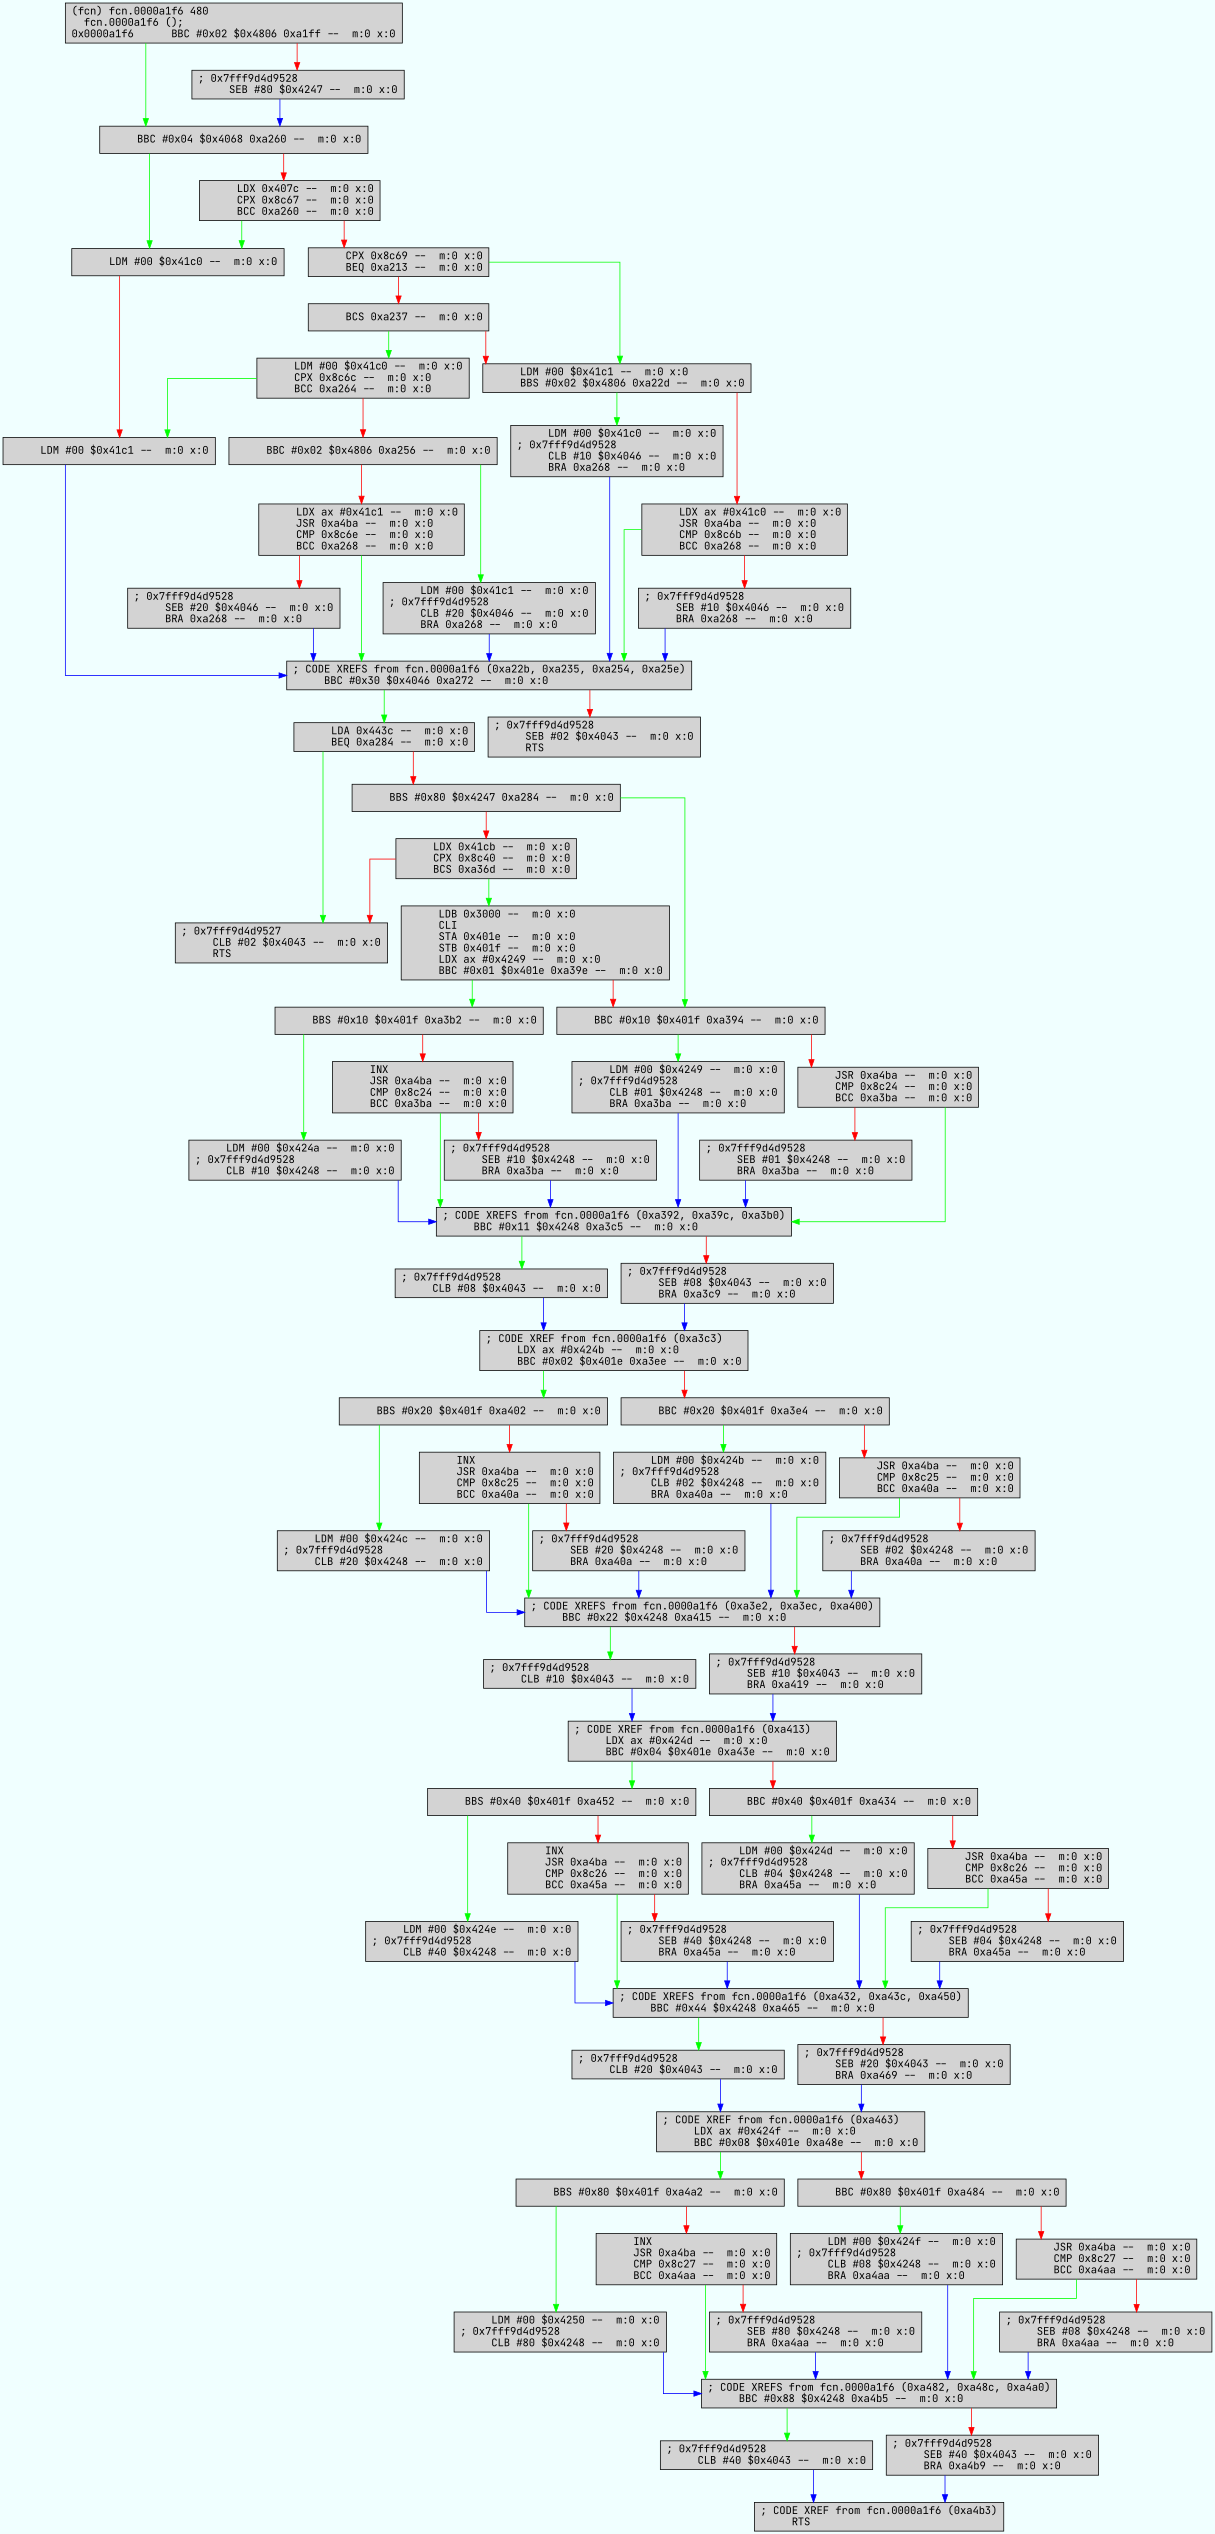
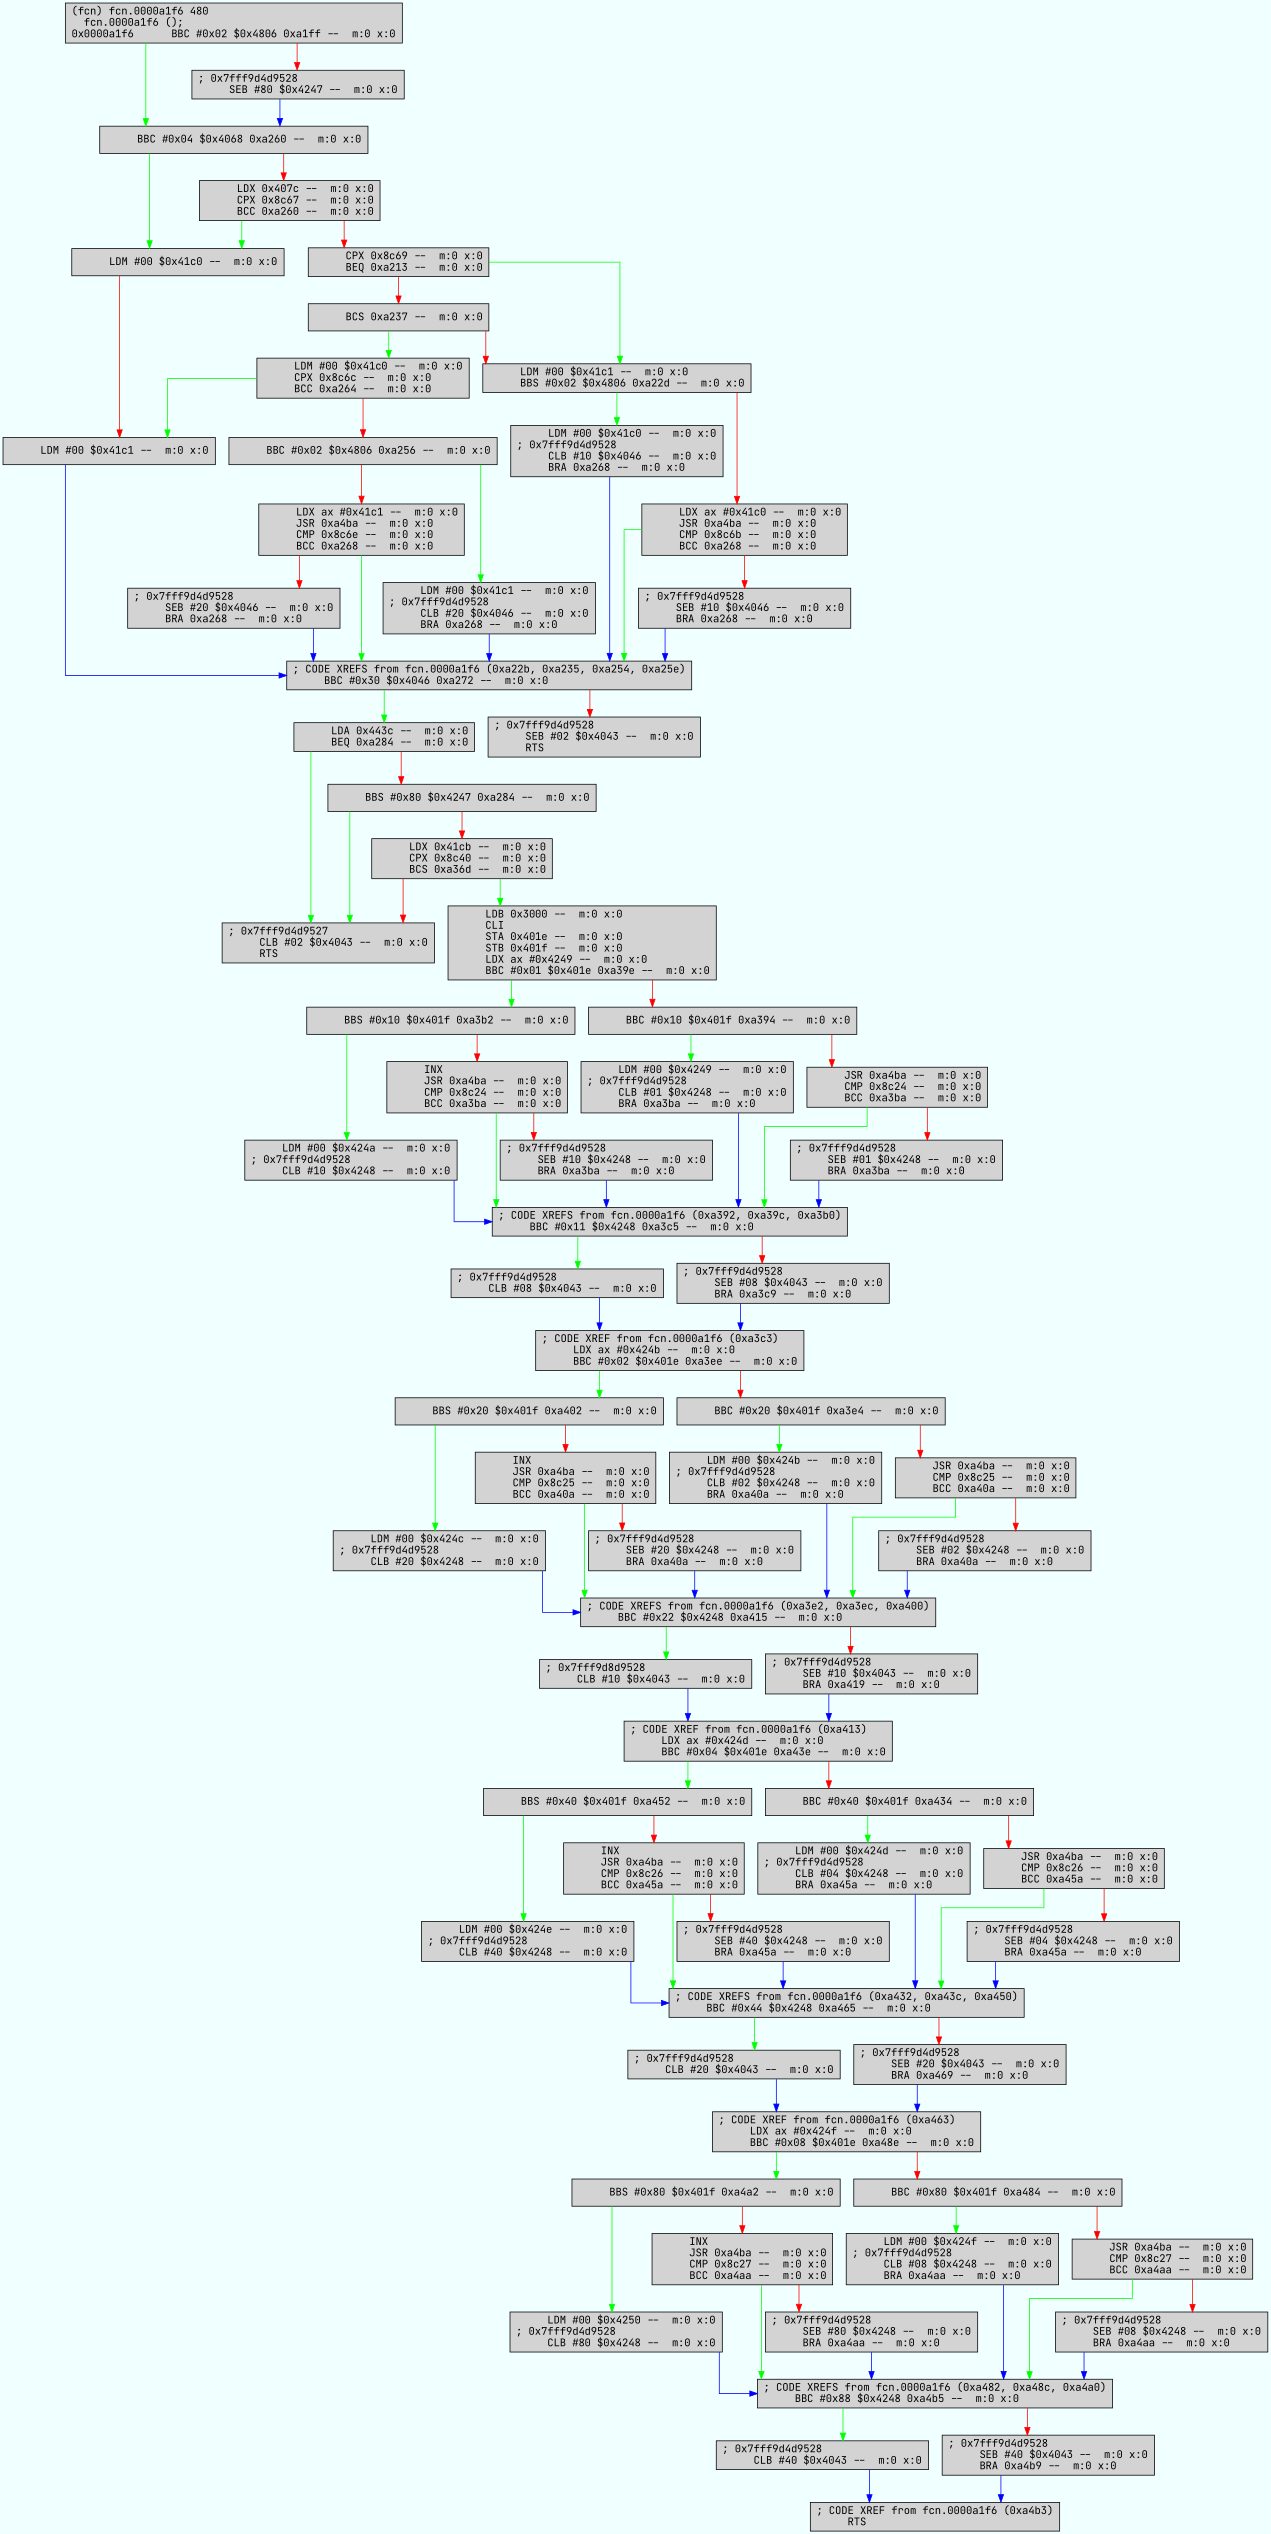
(685, 866) -> (350, 863)
(590, 1674) -> (646, 1674)
